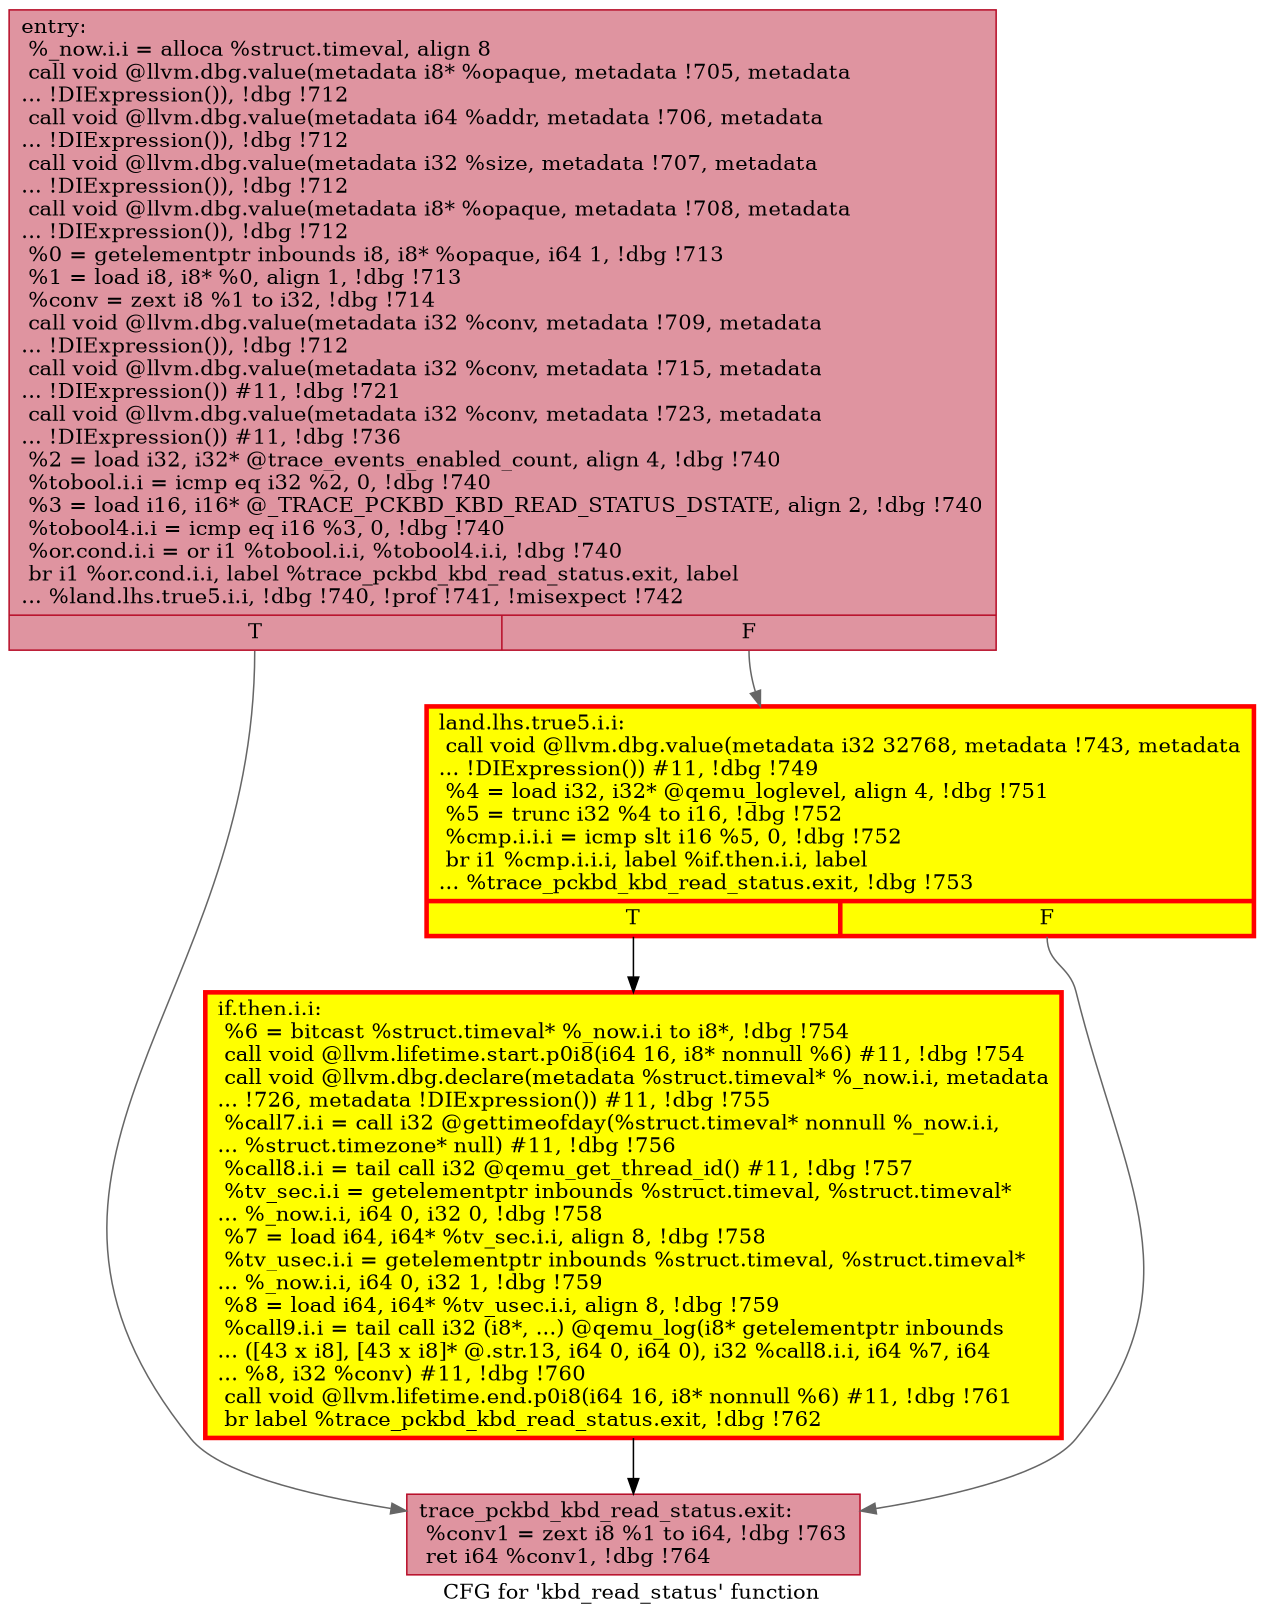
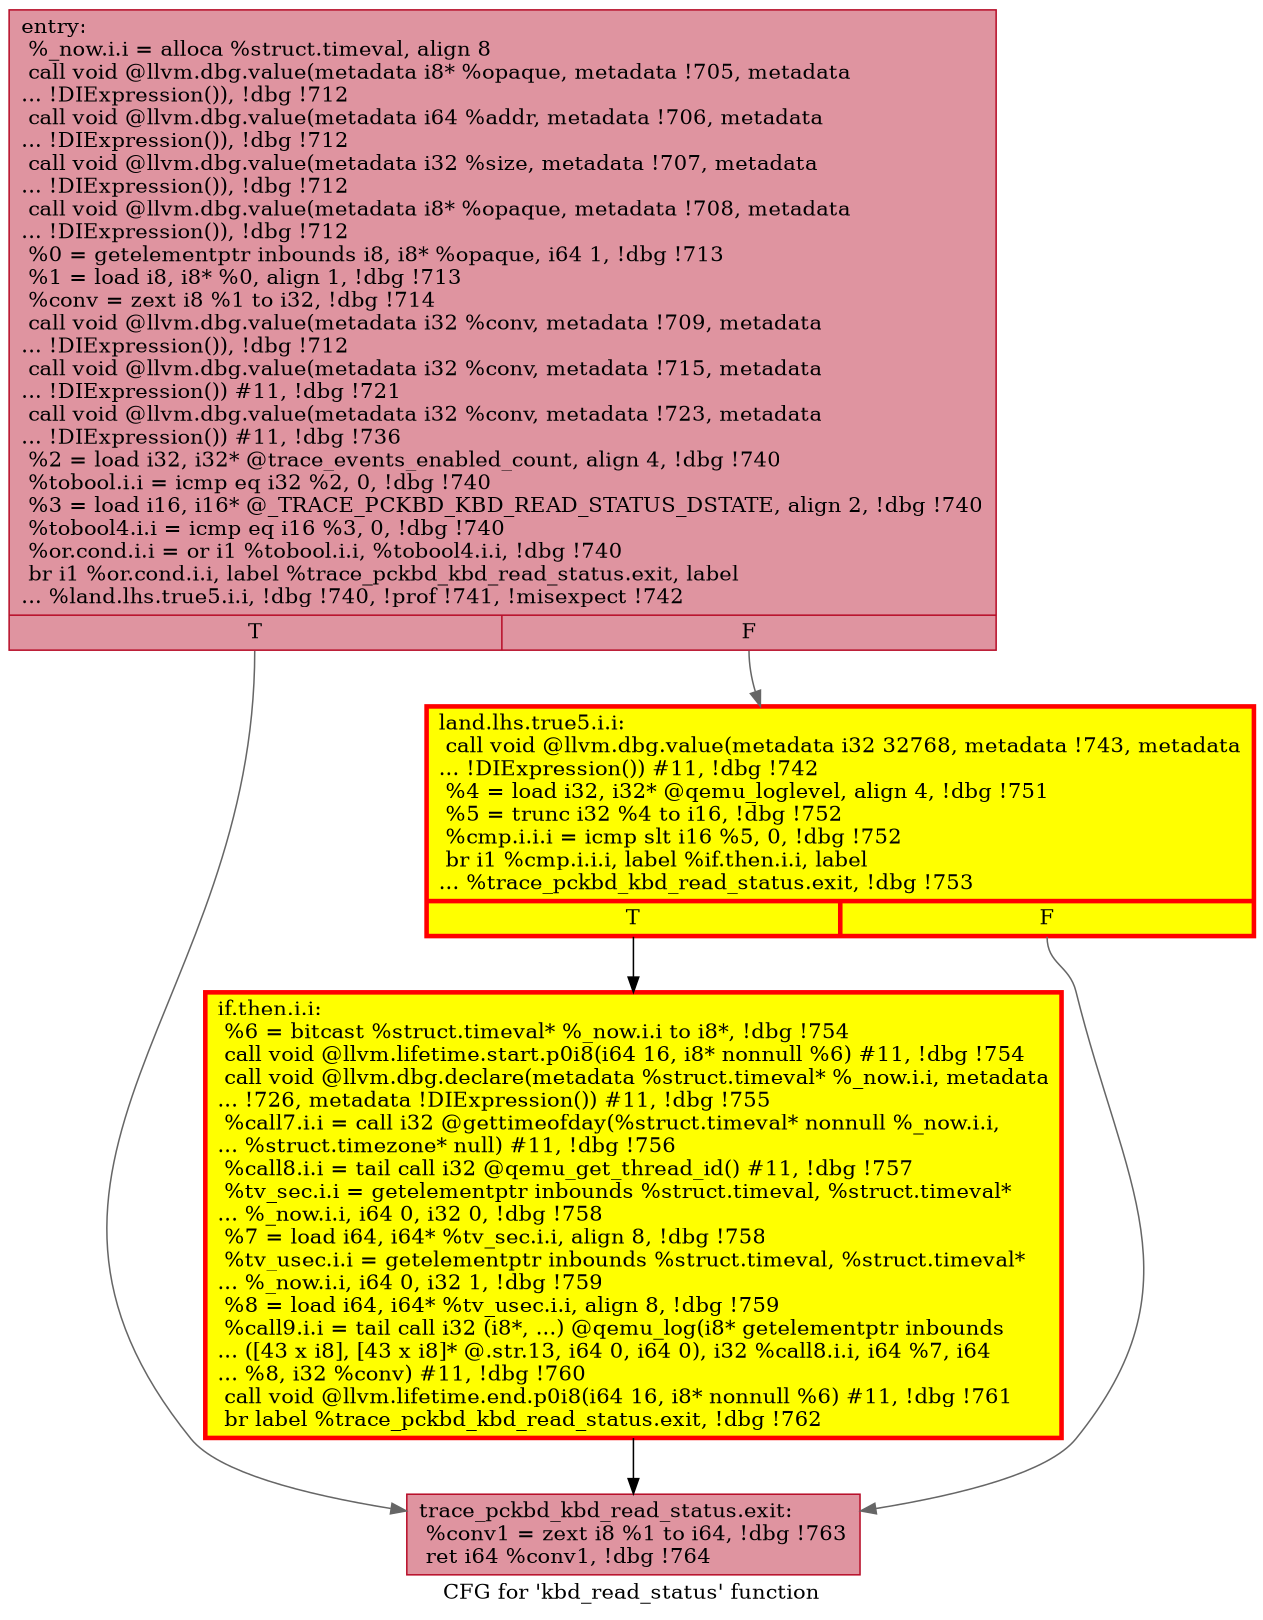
(629, 769) -> (629, 769)
